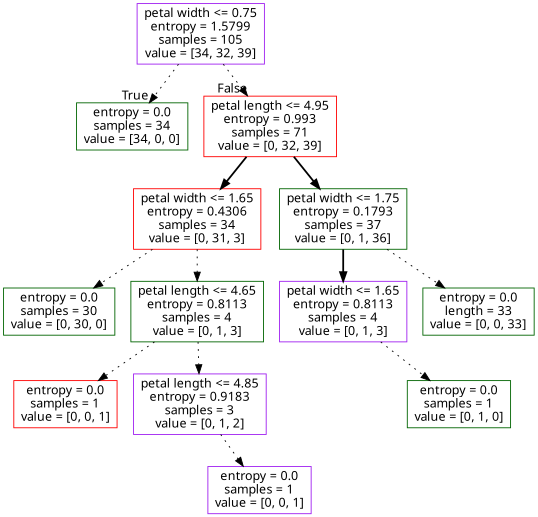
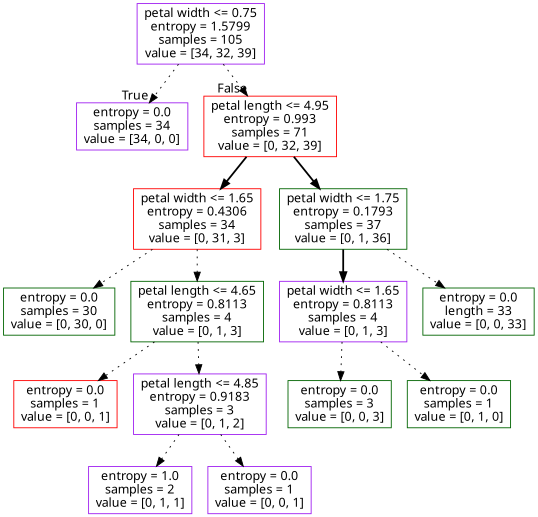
(132, 126) -> (132, 126)
none -> (340, 404)
none -> (140, 490)
